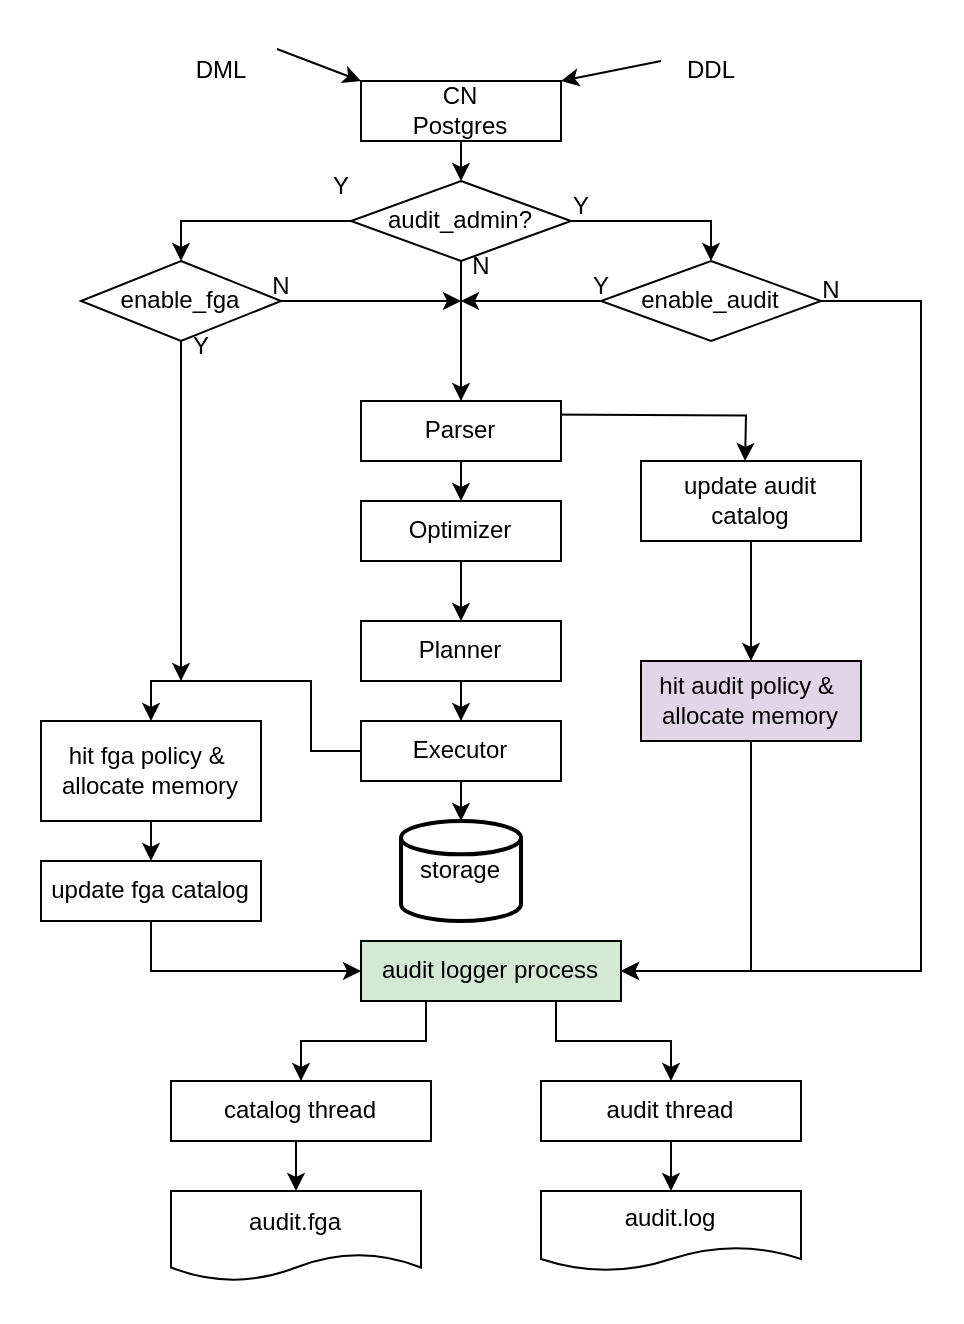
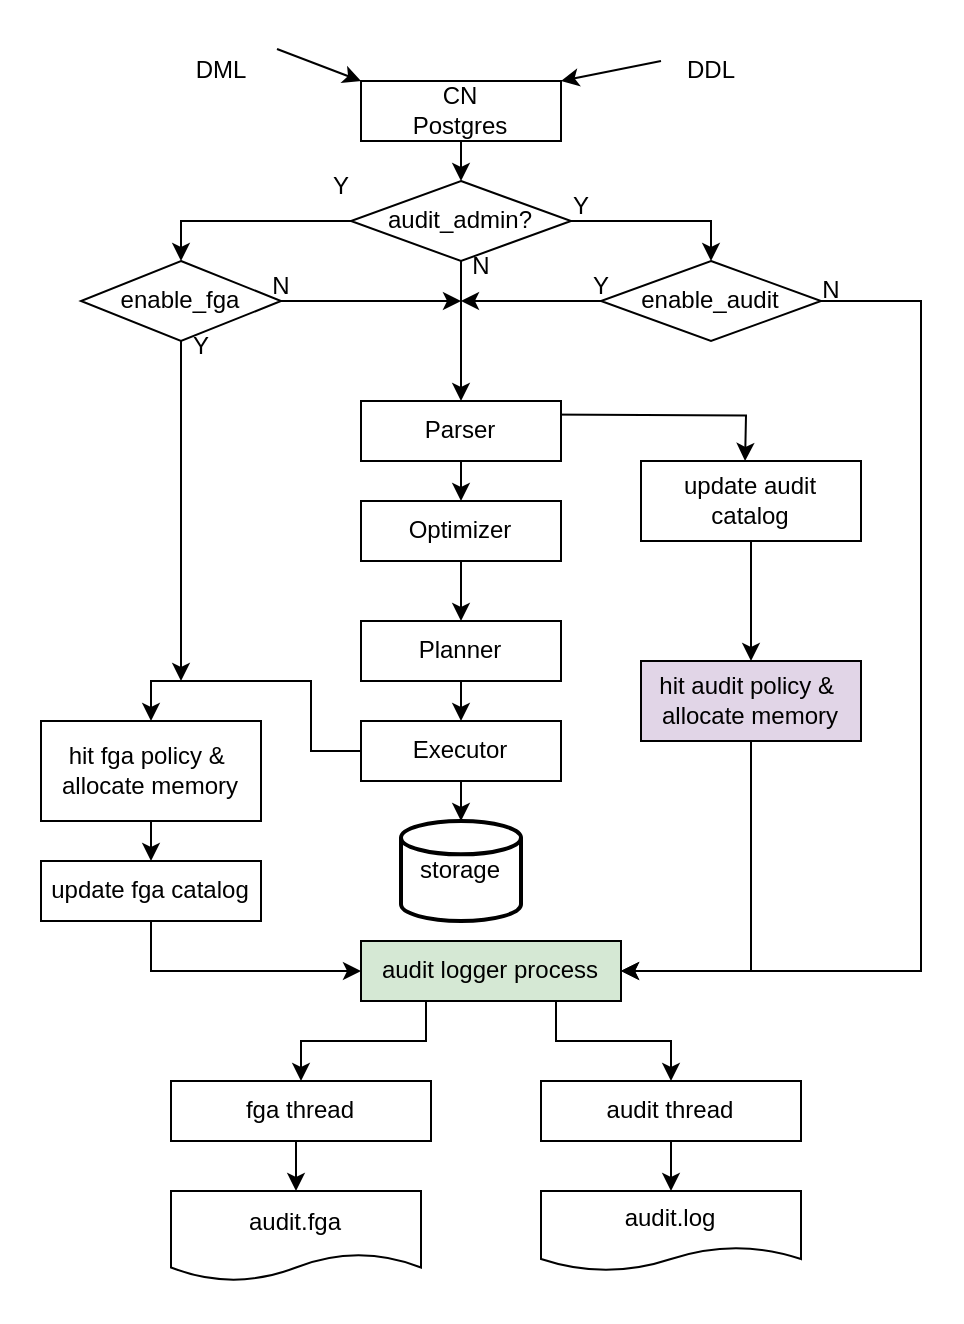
(301, 1111) -> (301, 1111)
